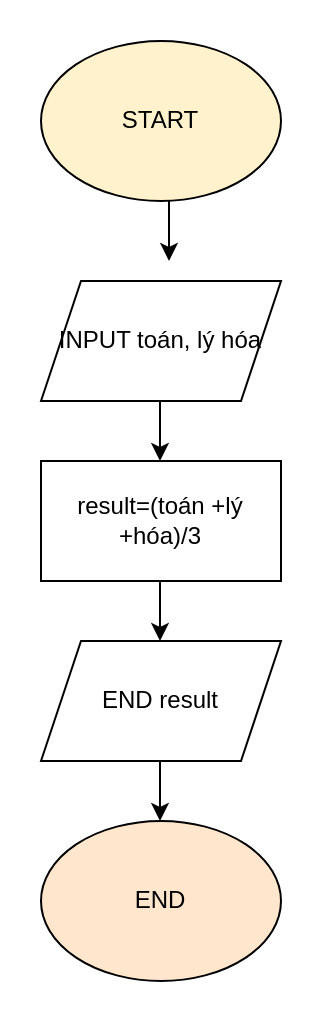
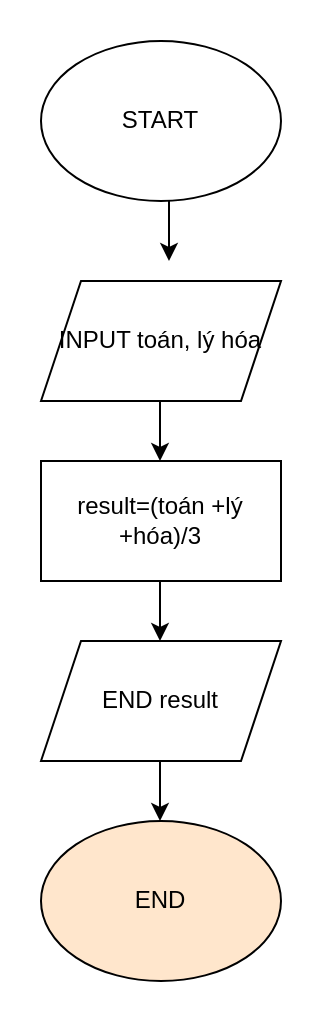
(161, 121) -> (161, 121)
